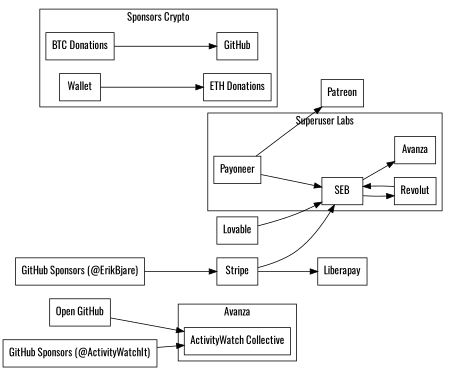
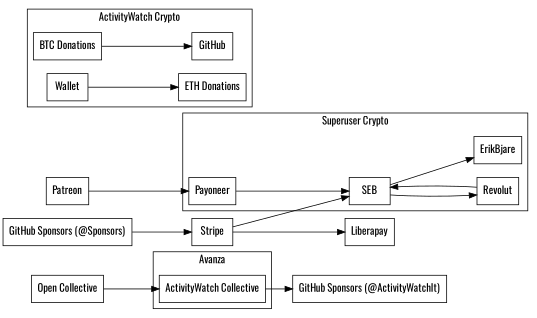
(158, 18) -> (140, 18)
(325, 122) -> (355, 122)
(286, 134) -> (135, 191)
(415, 150) -> (498, 150)
(237, 231) -> none
(80, 271) -> (67, 232)
(80, 312) -> (67, 289)
(167, 347) -> (276, 289)
